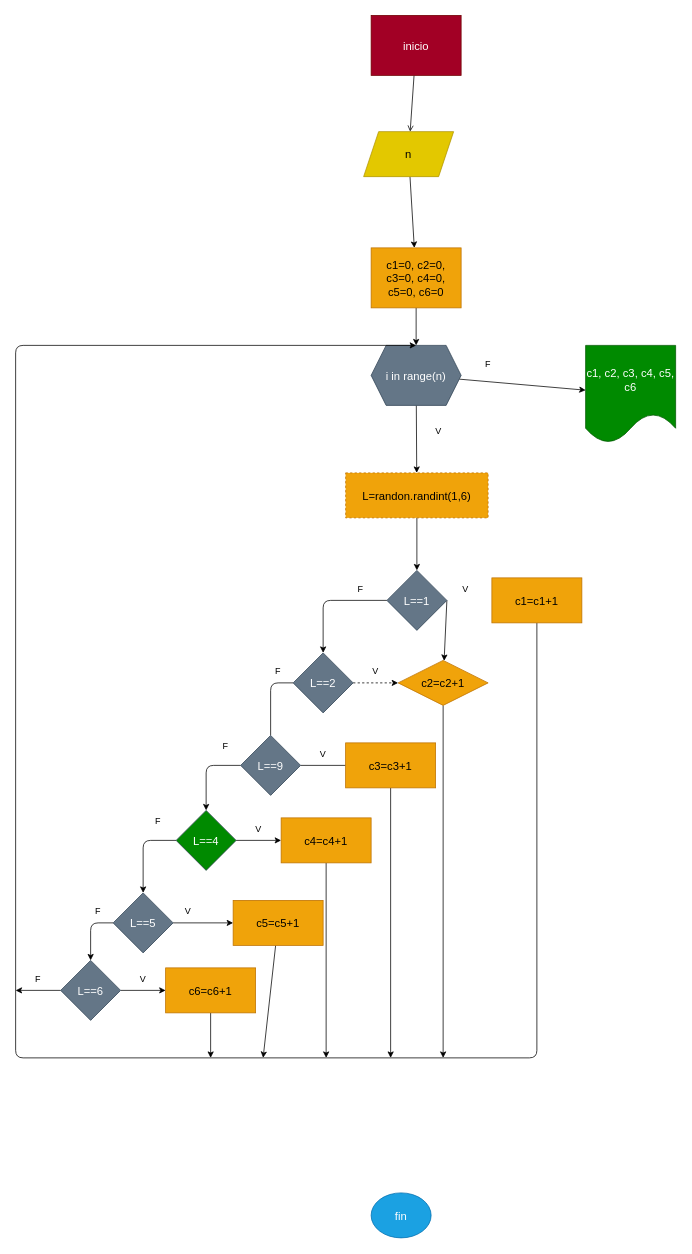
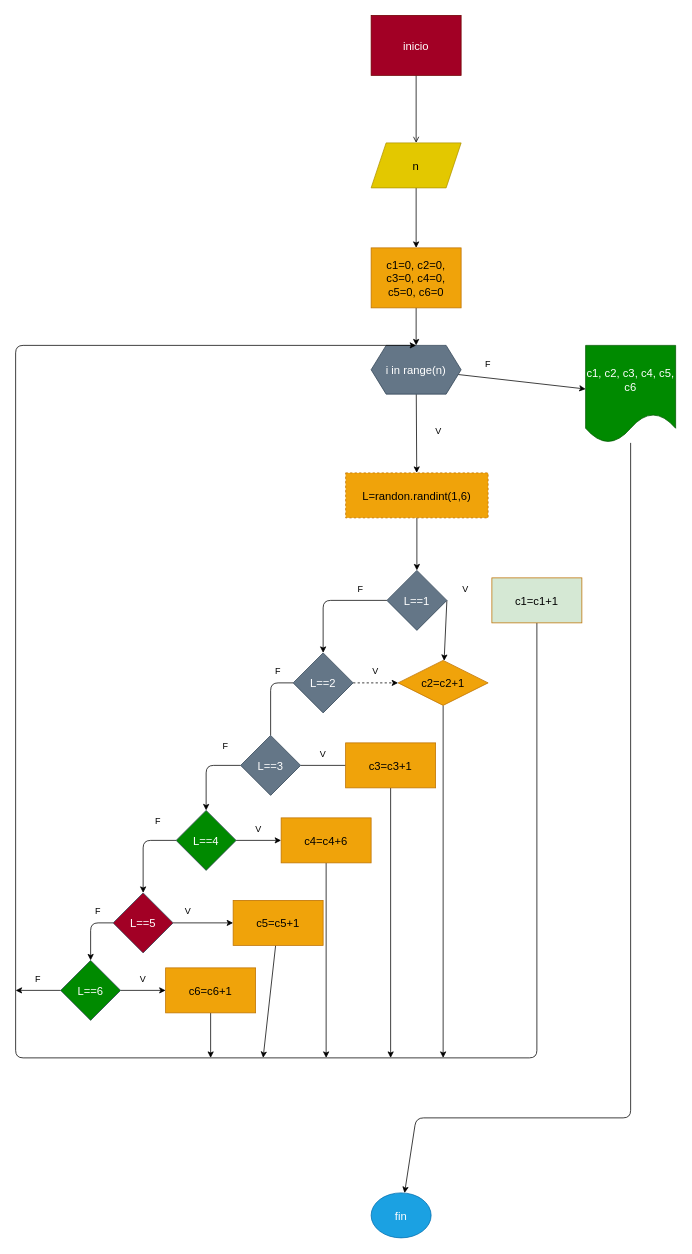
(408, 154) -> (416, 165)
(416, 375) -> (416, 370)
(537, 600) -> (537, 600)
(270, 765) -> (270, 765)
none -> (630, 782)
(326, 840) -> (326, 840)
(143, 923) -> (143, 923)
(90, 990) -> (90, 990)
